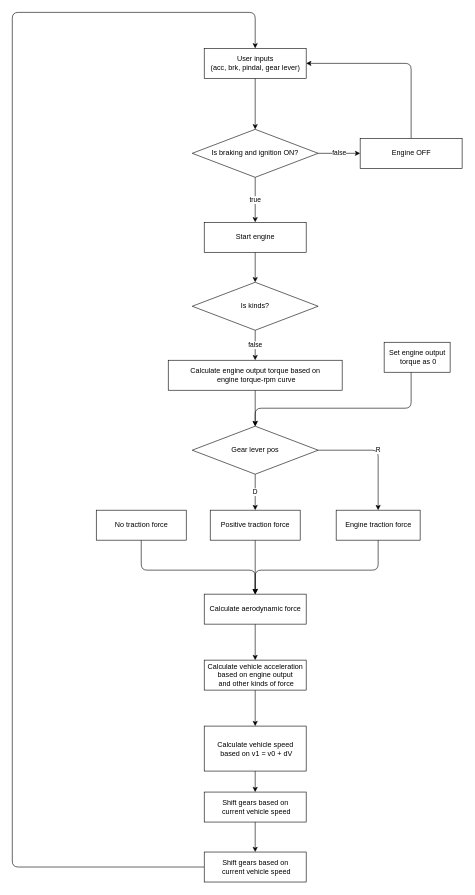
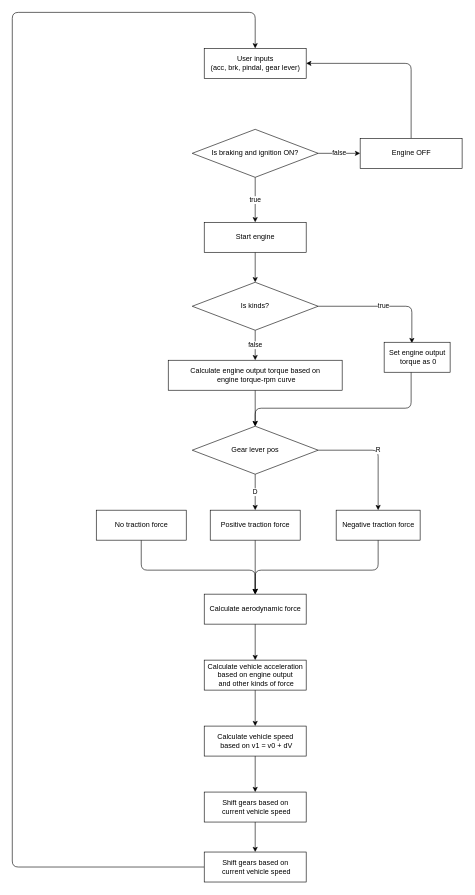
(255, 123) -> none
none -> (383, 306)
(379, 525) -> (379, 525)
(255, 749) -> (255, 741)
